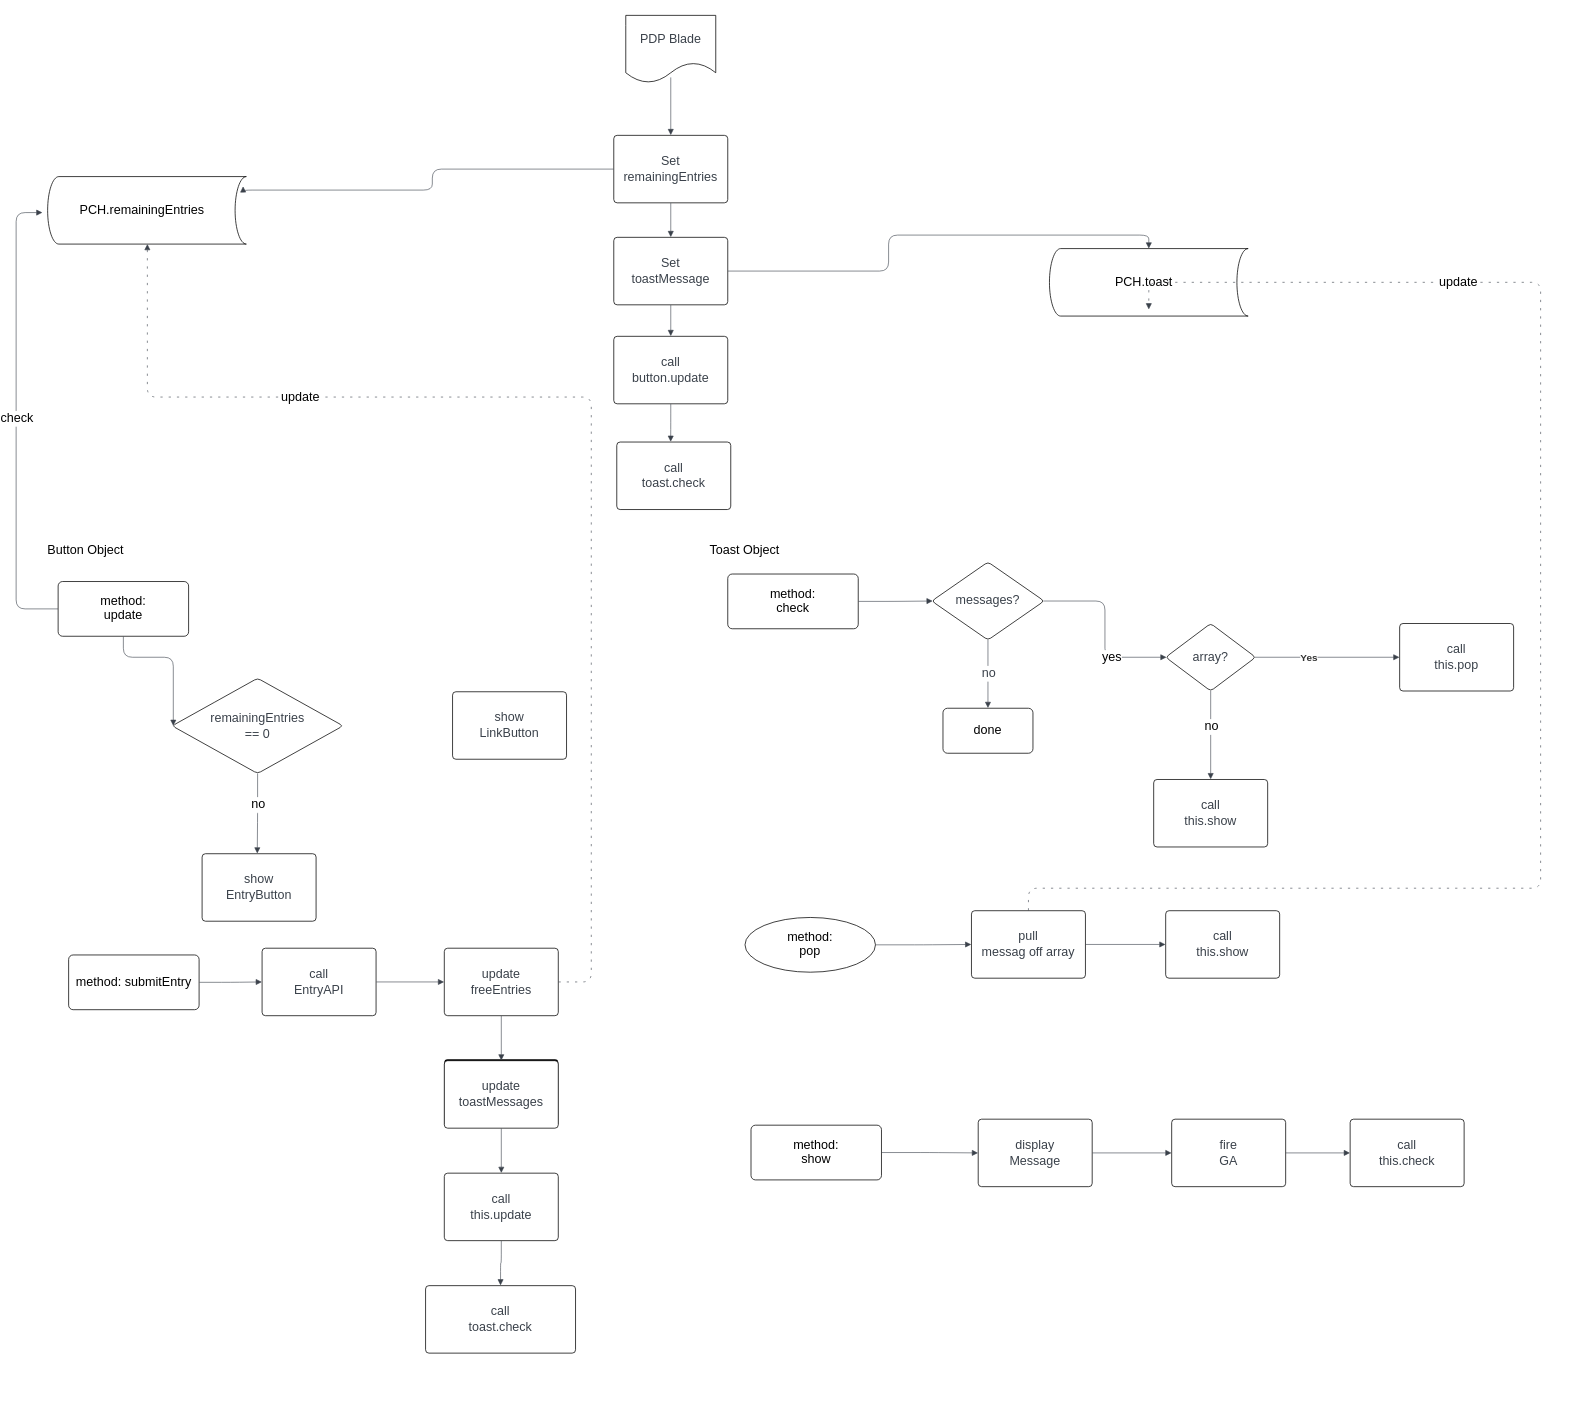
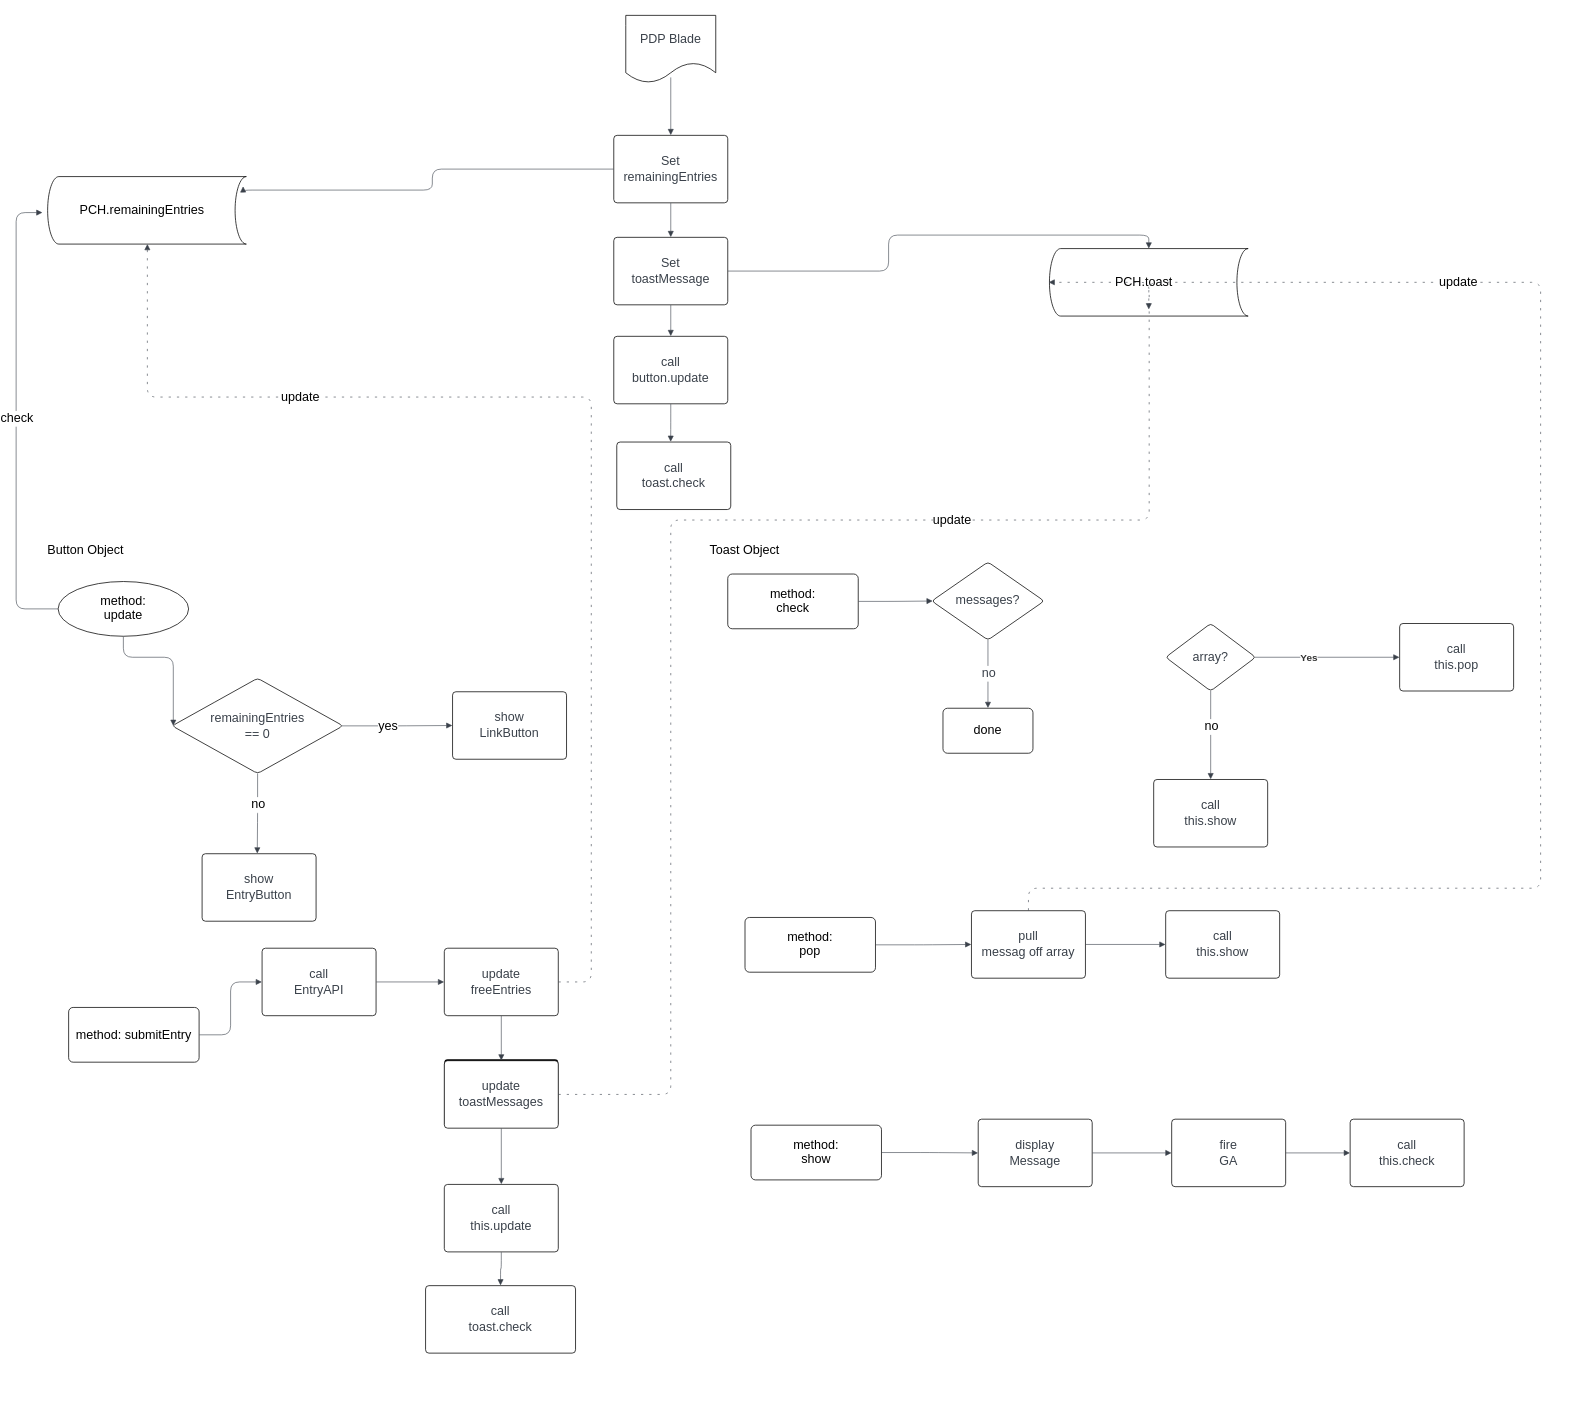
none -> (952, 520)
(123, 609) -> (123, 609)
(1114, 657) -> none
none -> (385, 726)
(810, 945) -> (810, 945)
(134, 983) -> (134, 1035)
(501, 1207) -> (501, 1218)
